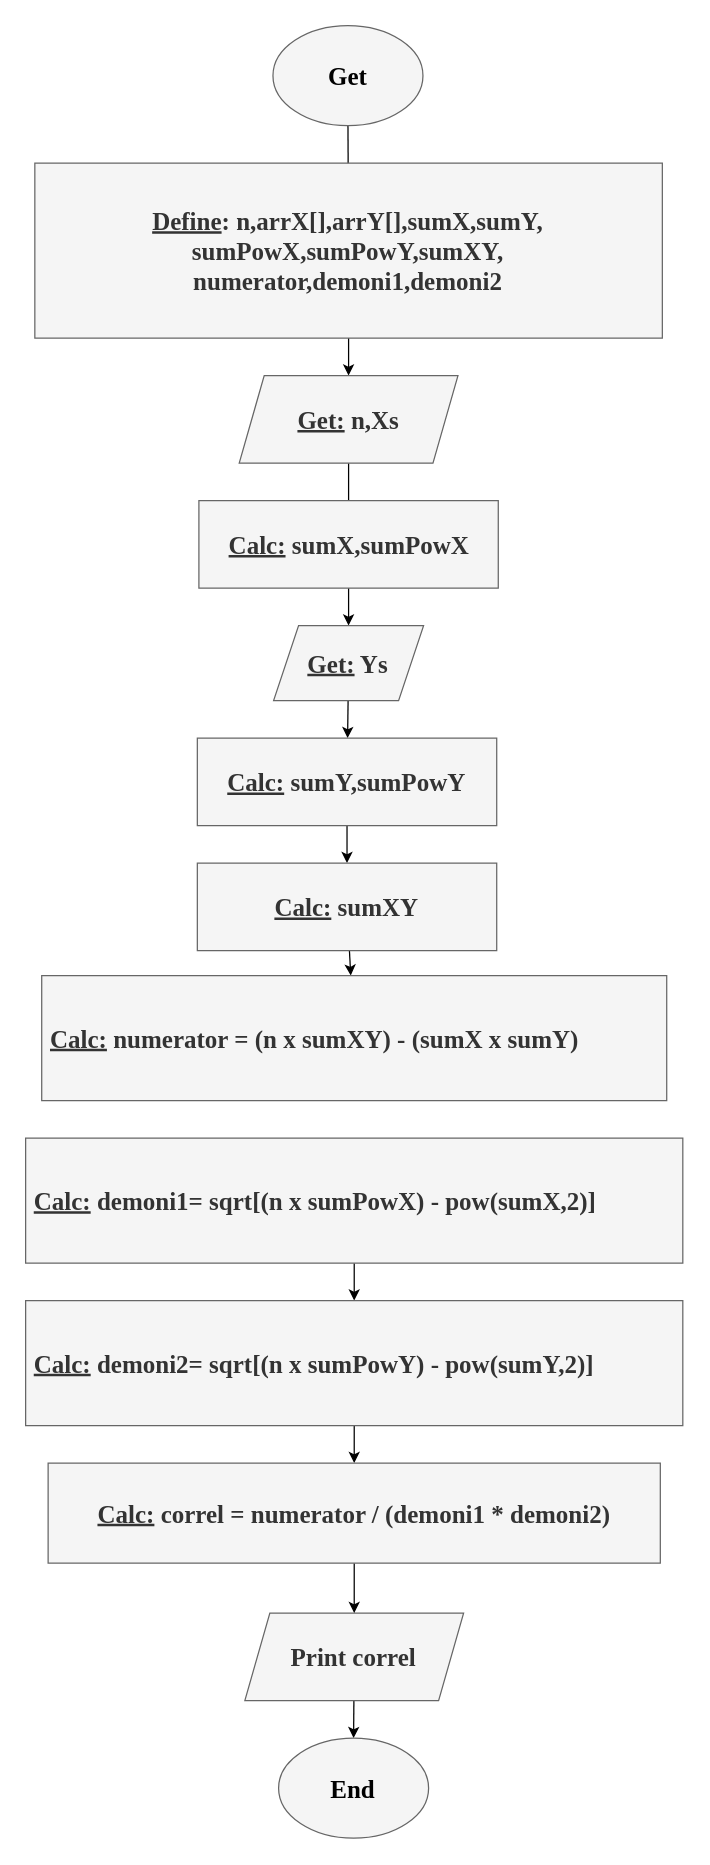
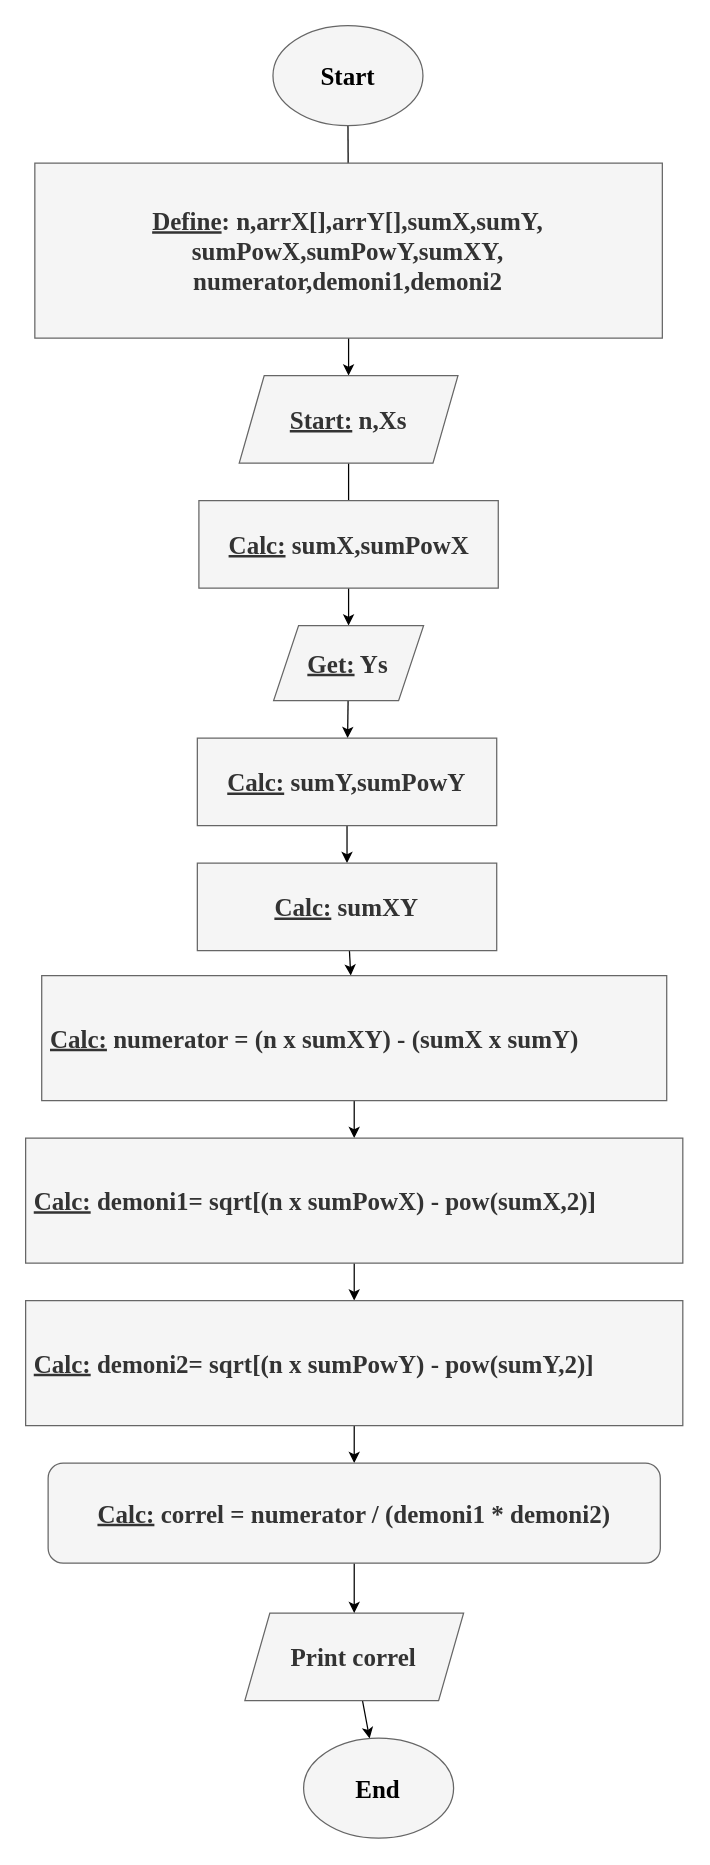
(348, 76) -> (348, 76)
(349, 419) -> (349, 419)
none -> (354, 1115)
(354, 1513) -> (354, 1513)
(354, 1788) -> (379, 1788)
